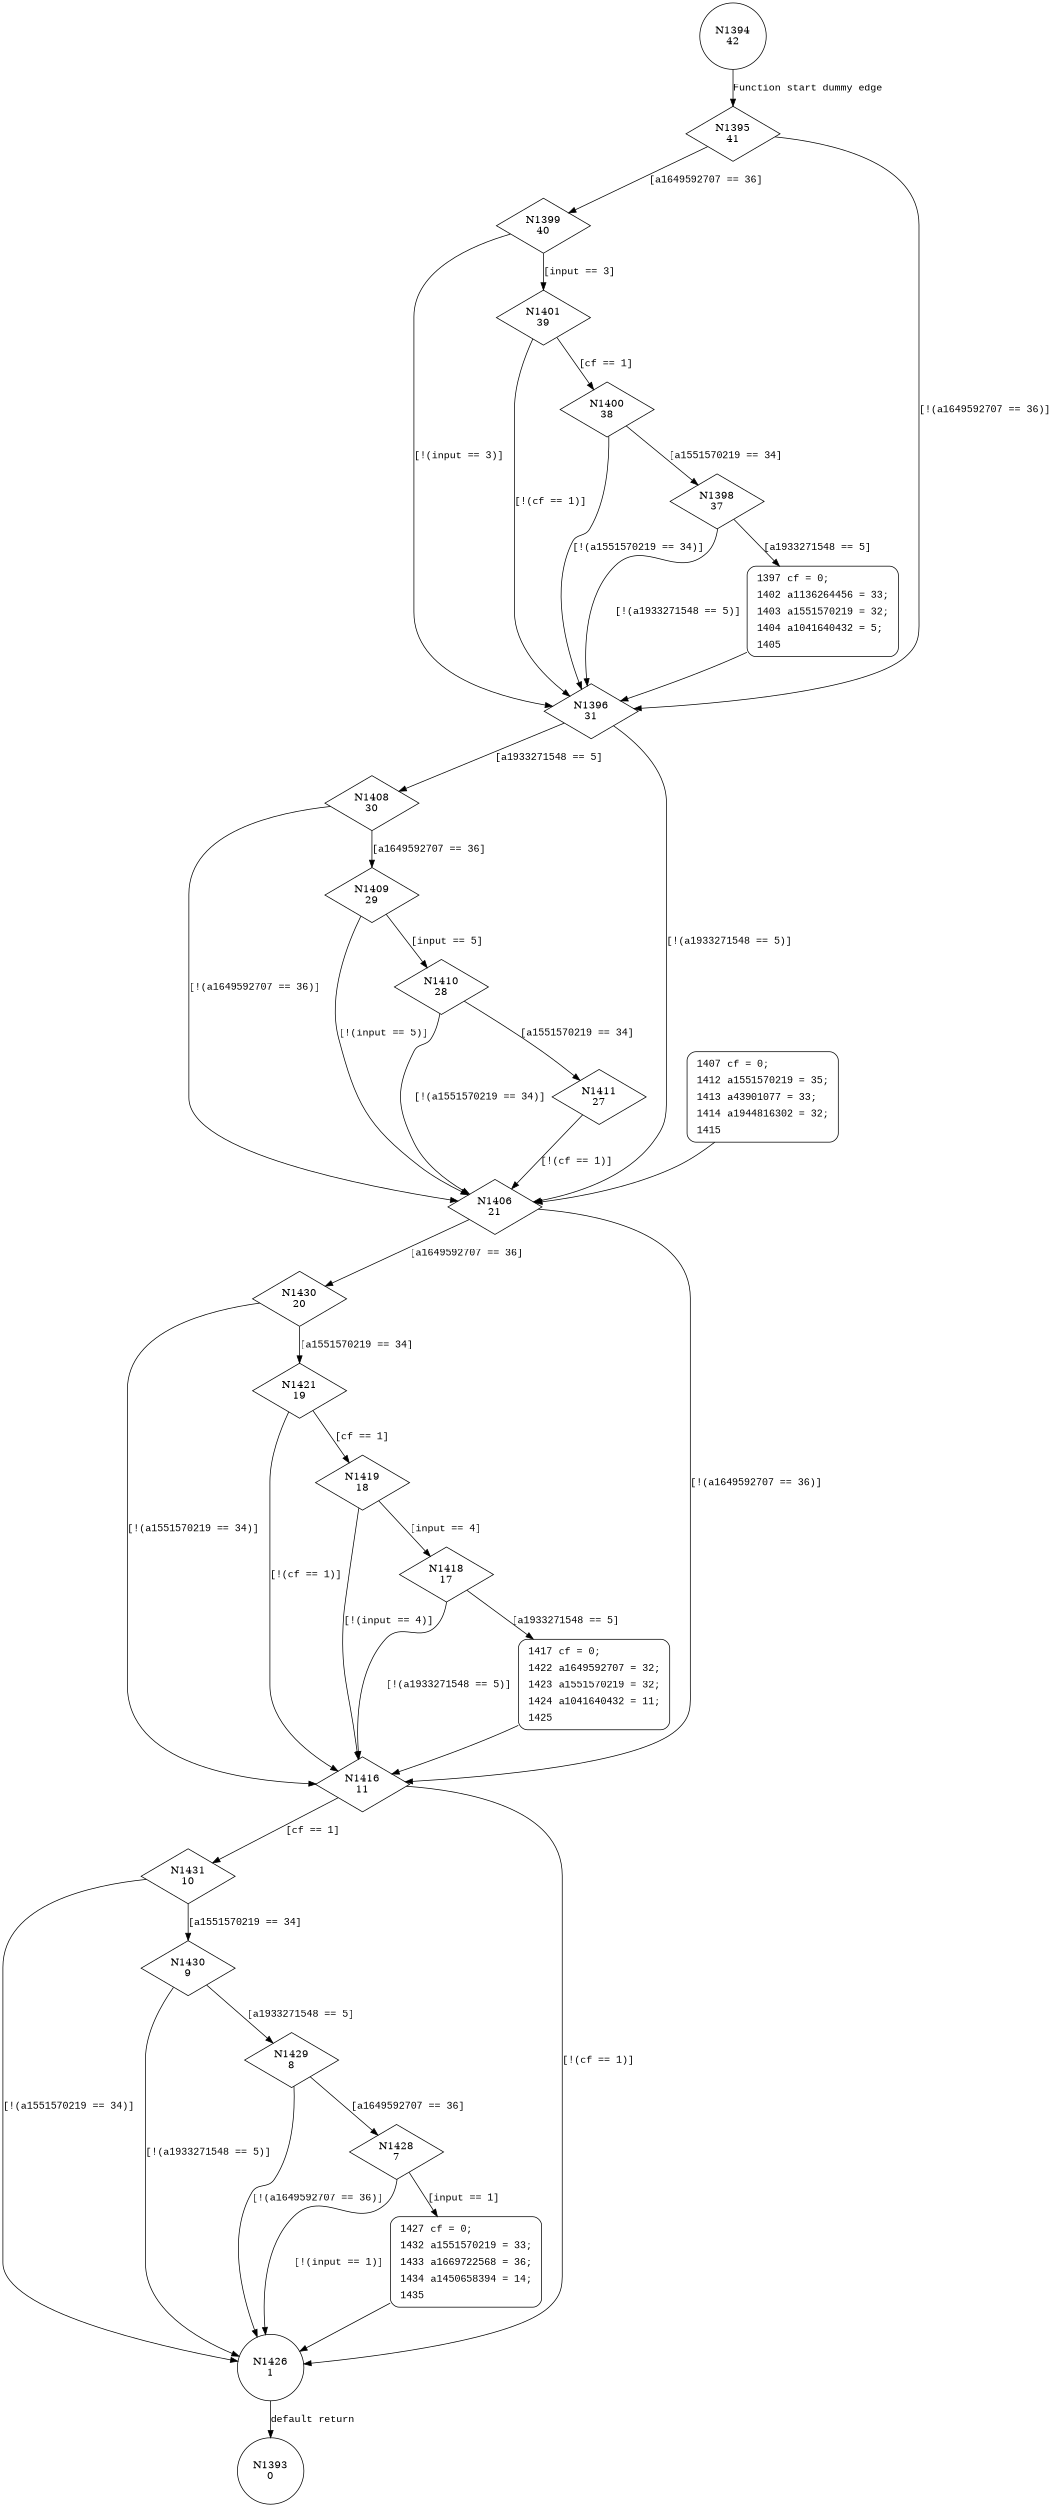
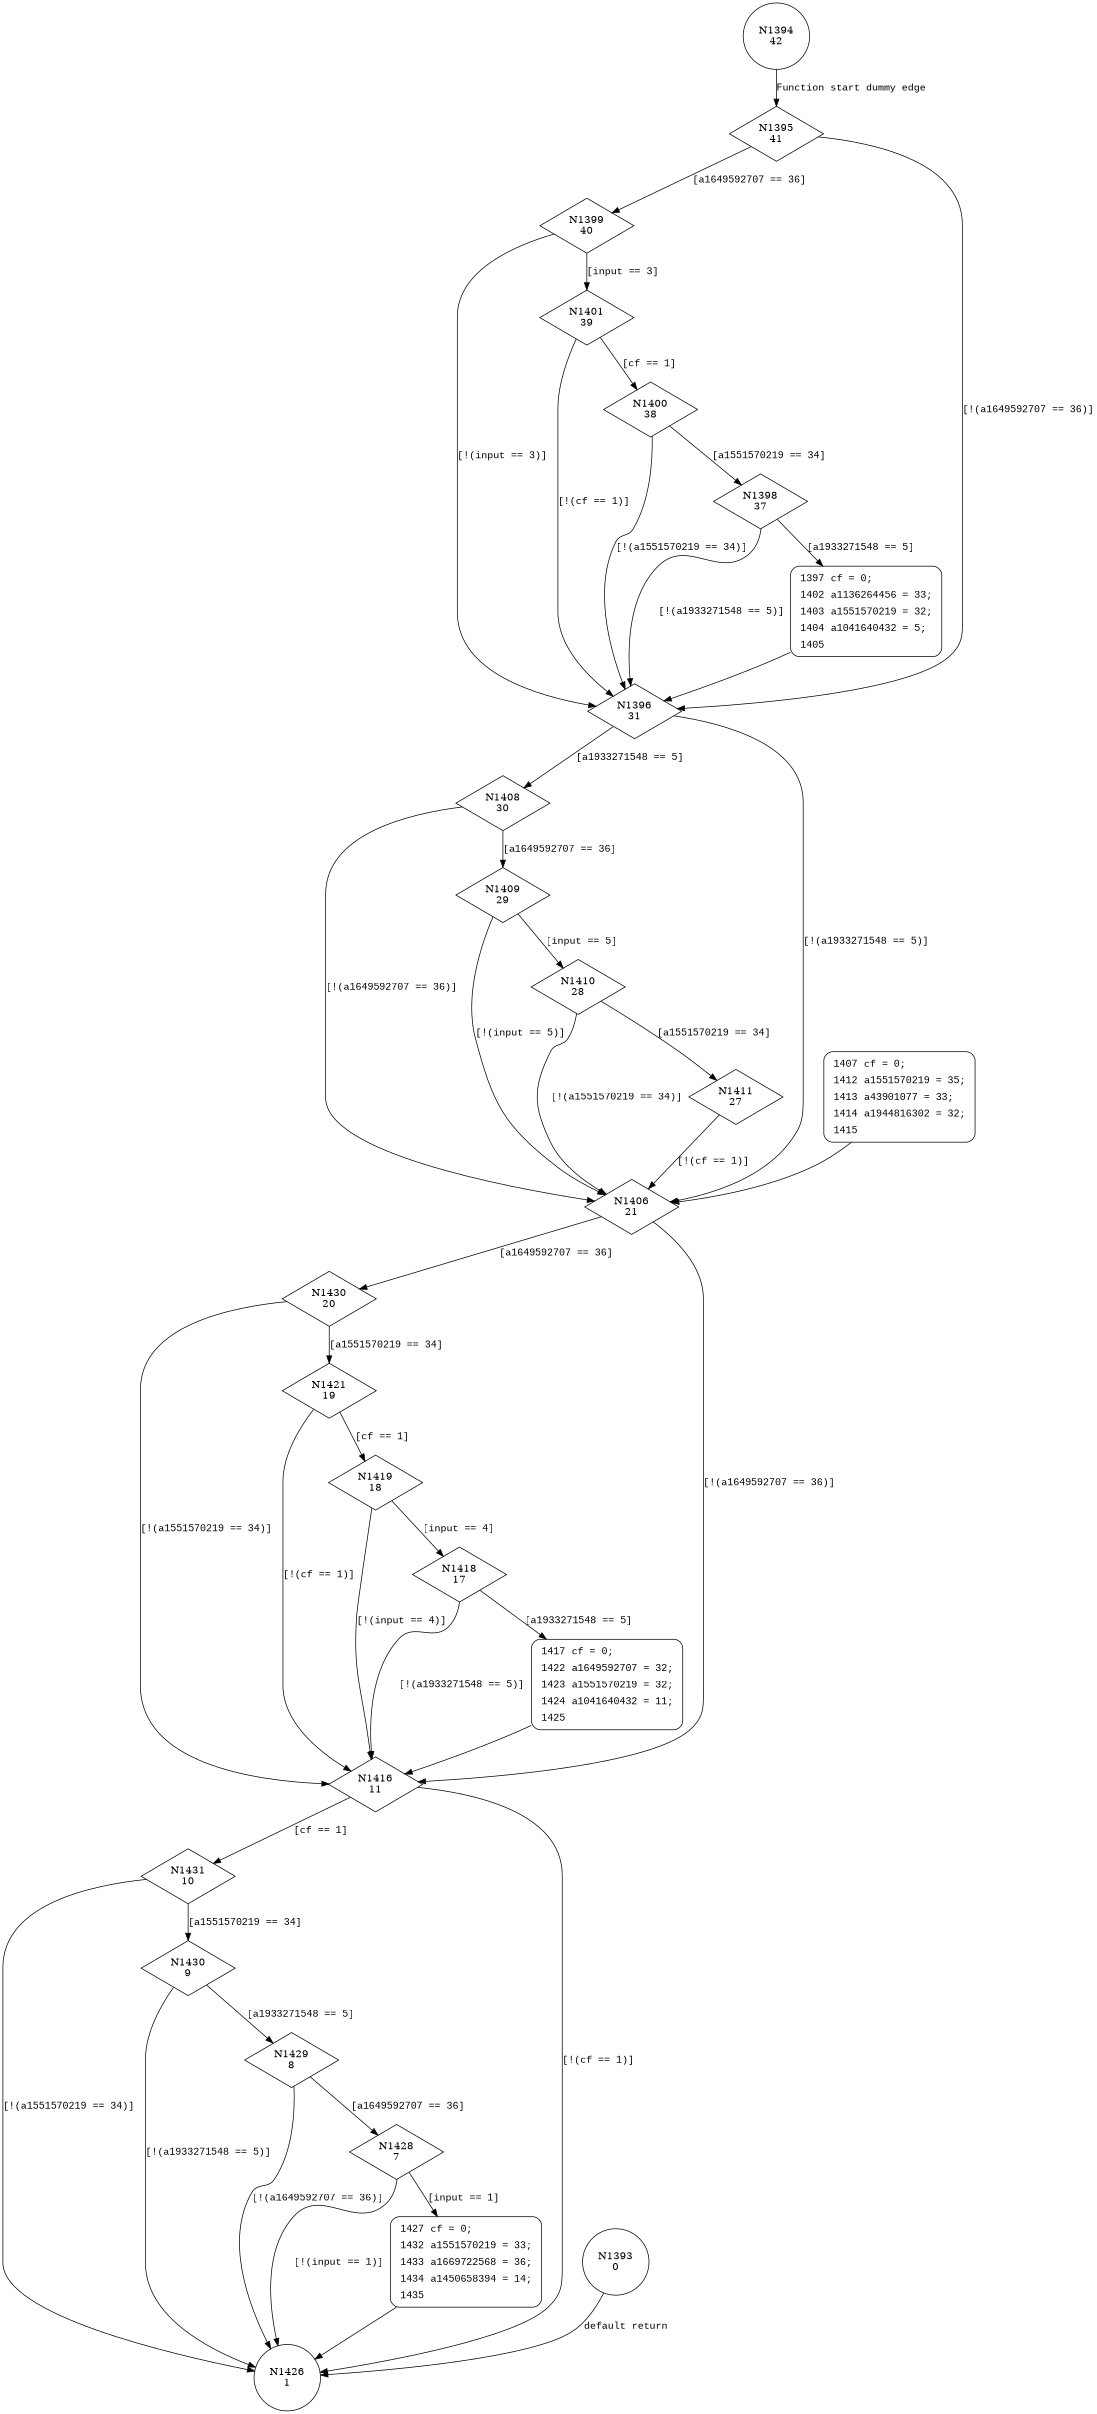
(271, 2416) -> (477, 2358)
